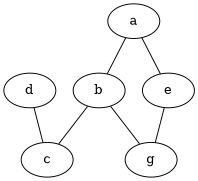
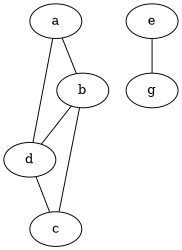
(151, 56) -> (43, 90)
(125, 125) -> (56, 125)
